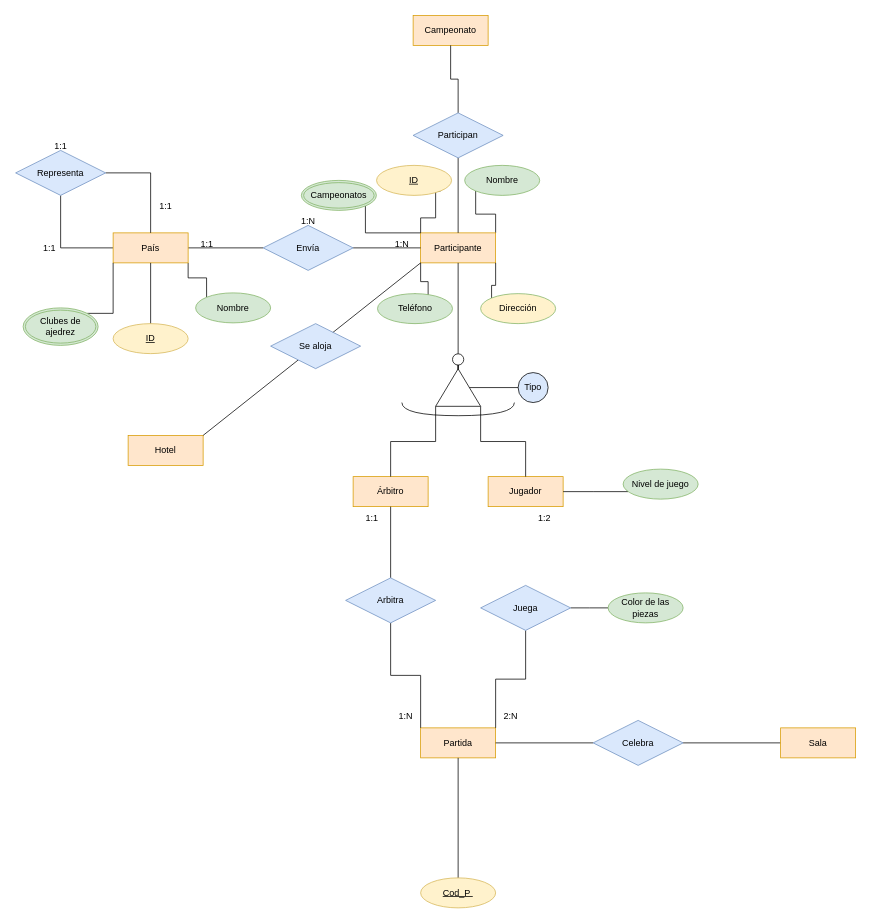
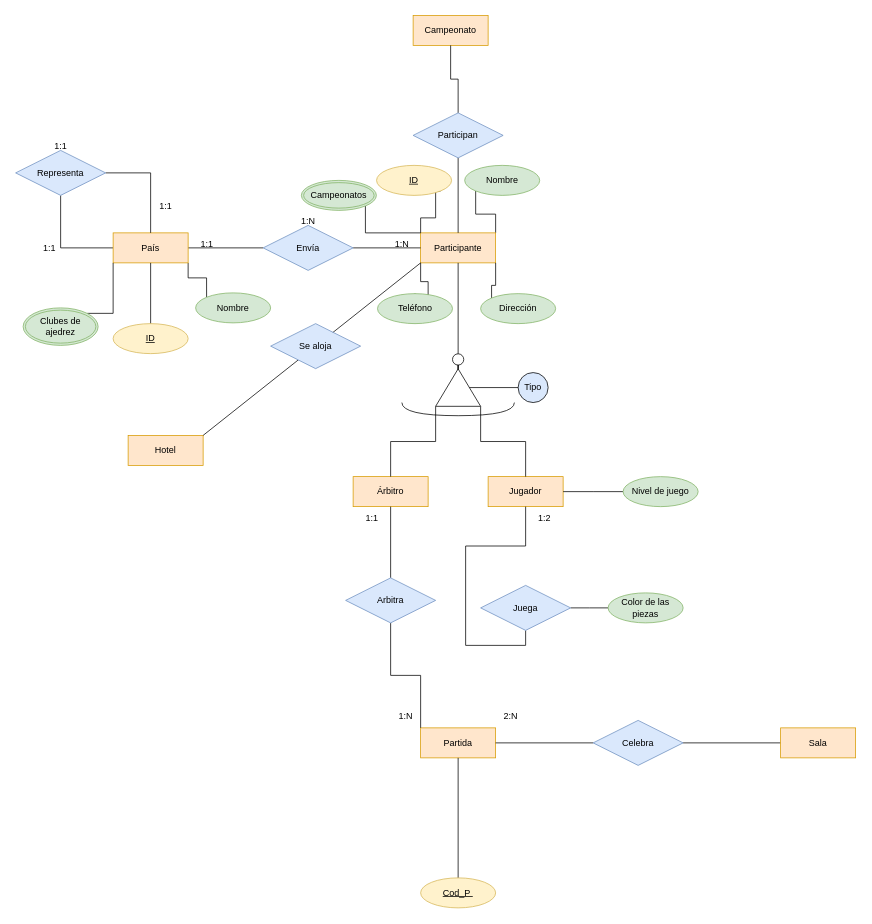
(518, 309) -> (518, 309)
(660, 484) -> (660, 492)
(504, 679) -> (465, 577)
